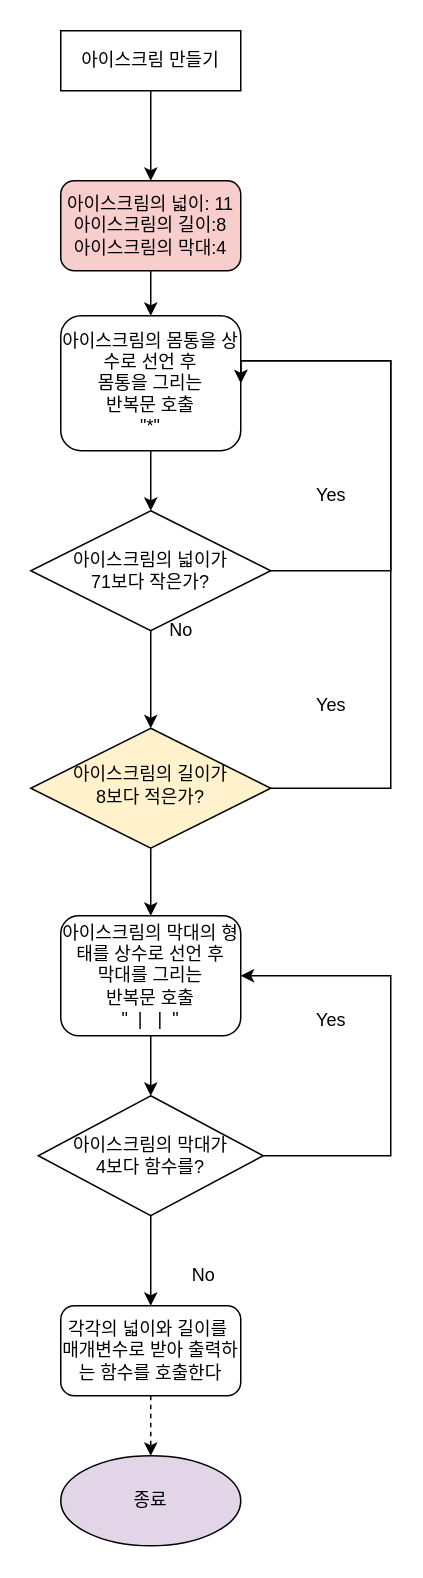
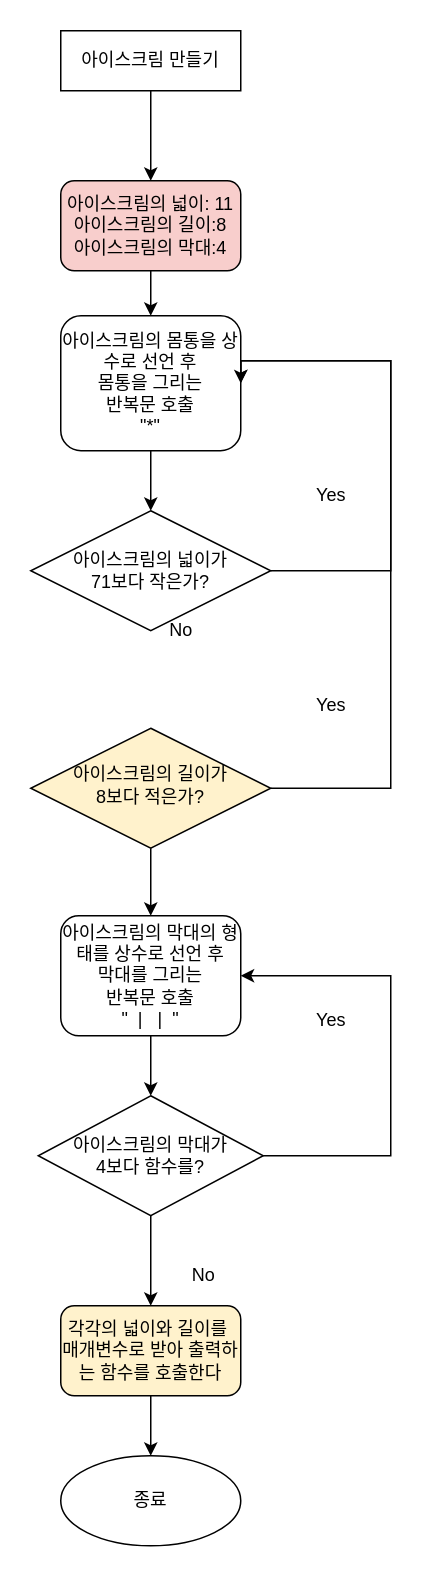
(151, 674) -> none
(151, 1351) -> (151, 1351)
(151, 1420) -> (151, 1420)
(151, 1501) -> (151, 1501)
